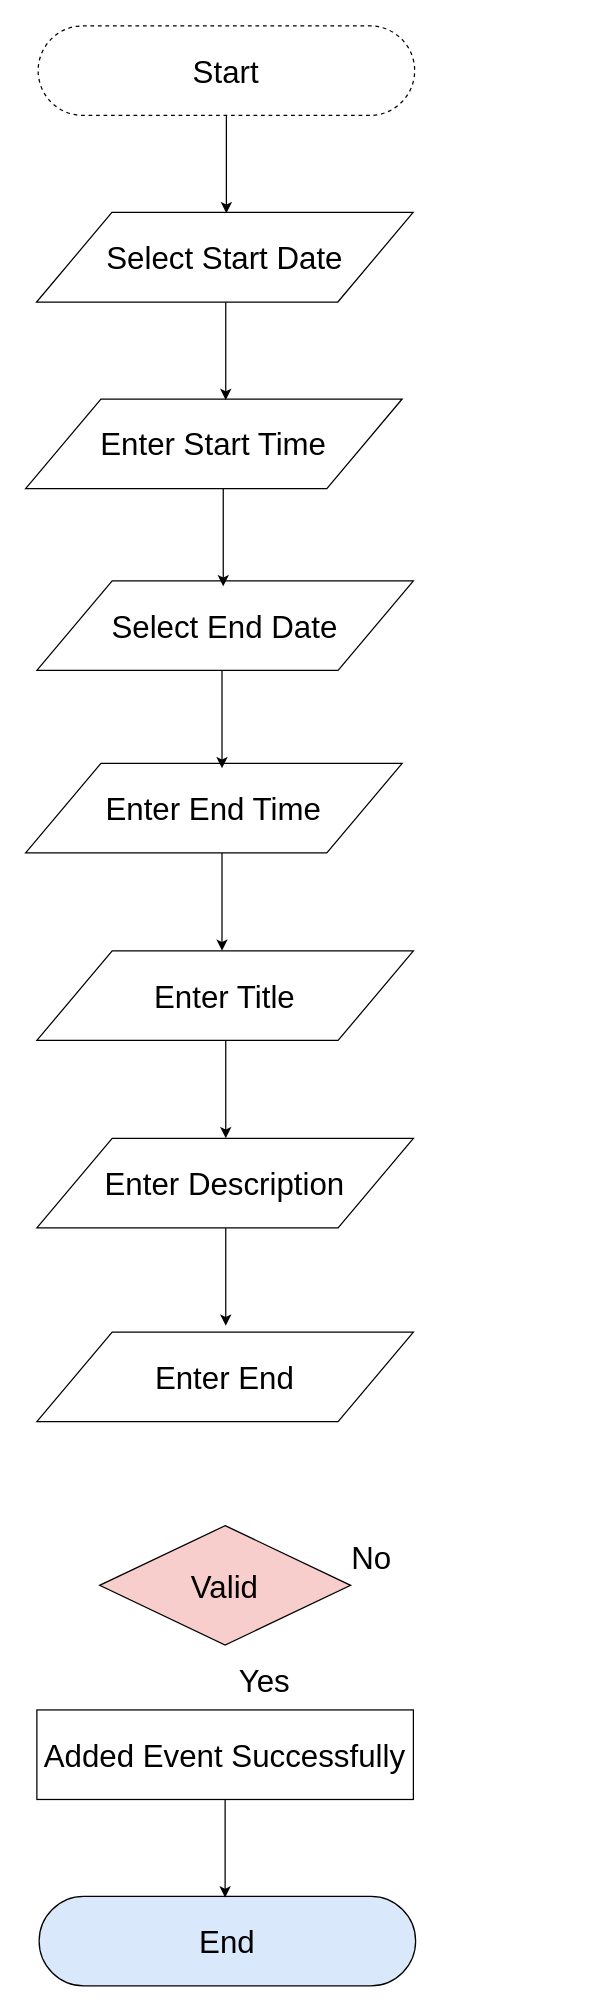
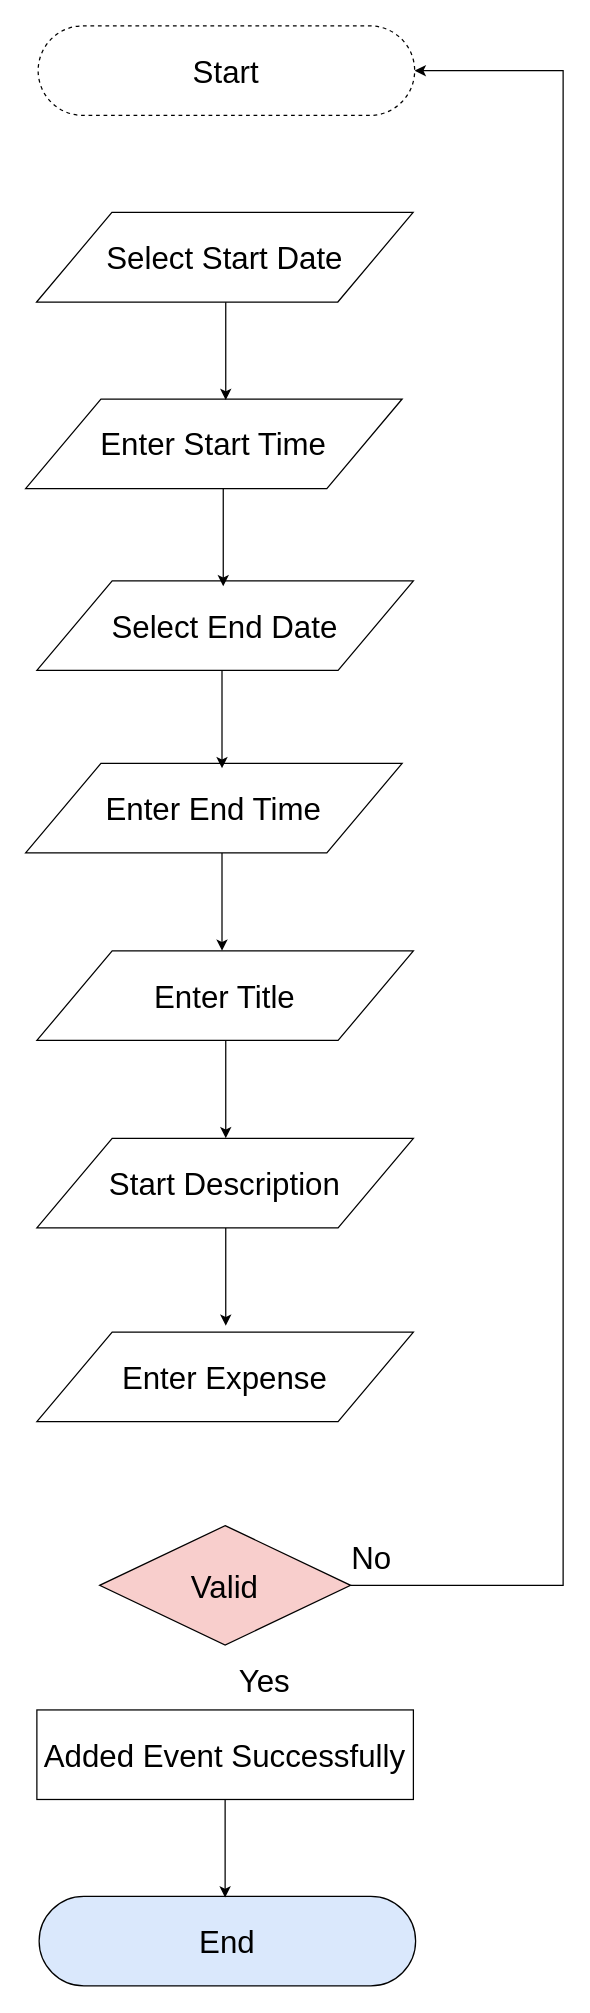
(226, 160) -> none
none -> (563, 864)
(225, 1183) -> (225, 1183)
(225, 1377) -> (225, 1377)
